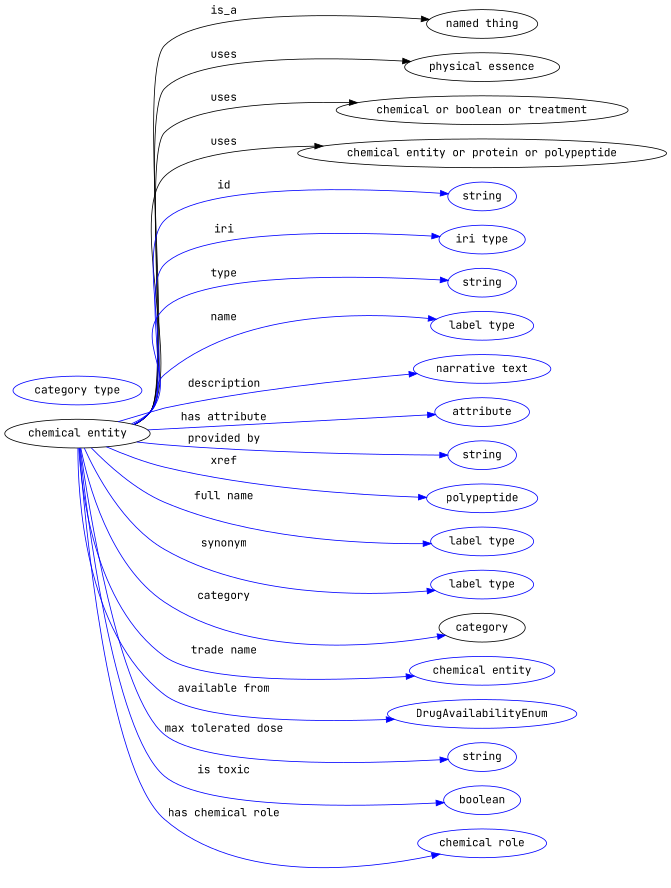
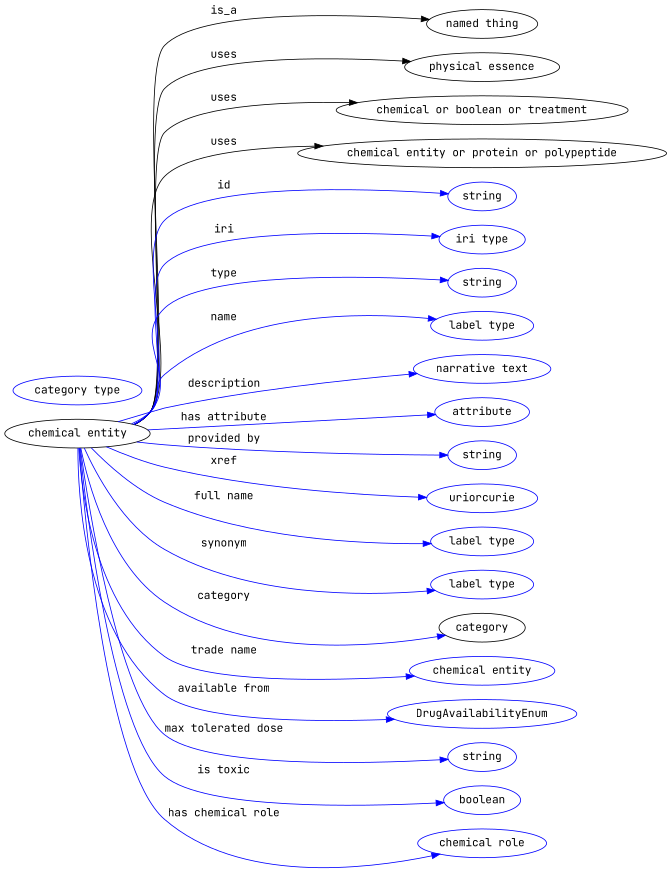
(482, 498) -> (482, 498)
